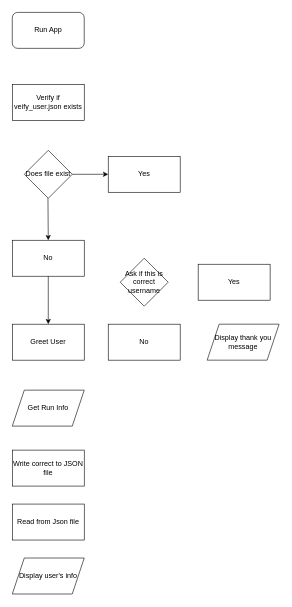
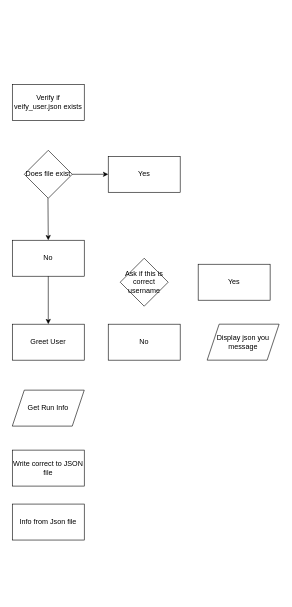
(48, 30) -> none
(243, 342) -> (243, 342)
(48, 522) -> (48, 522)
(48, 576) -> none
